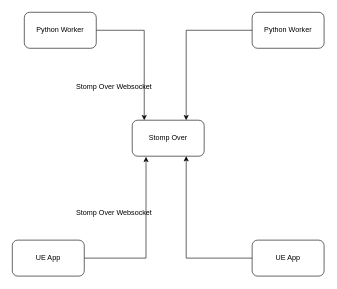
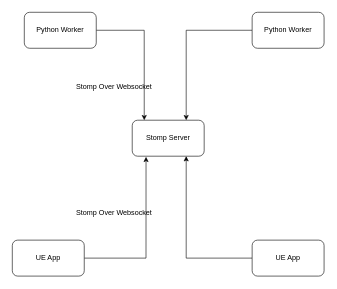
(168, 138) -> (168, 138)
